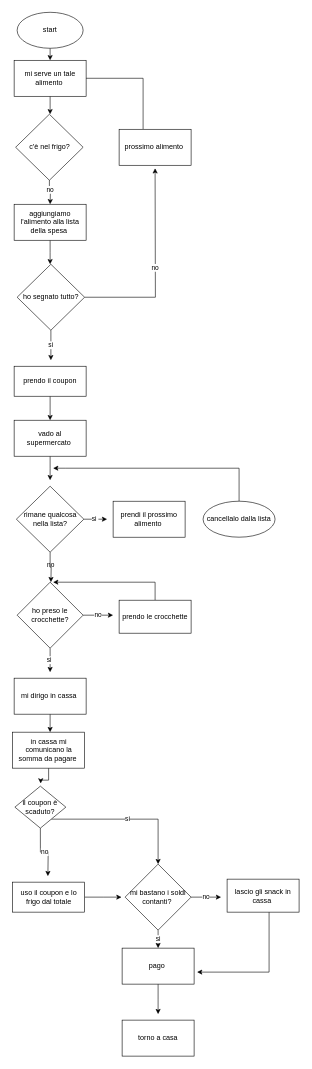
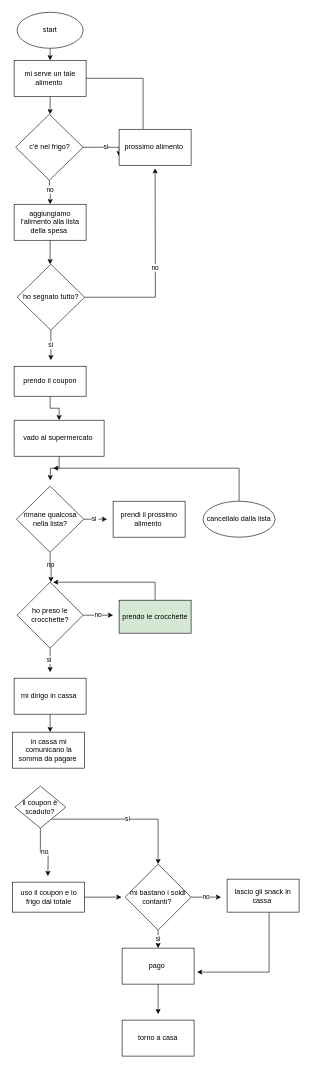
none -> (103, 147)
(50, 438) -> (59, 438)
(155, 617) -> (155, 617)
(49, 778) -> none
